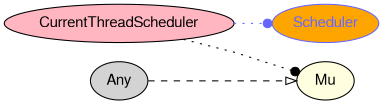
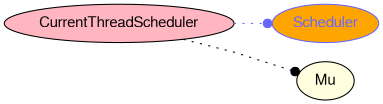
(119, 81) -> none
